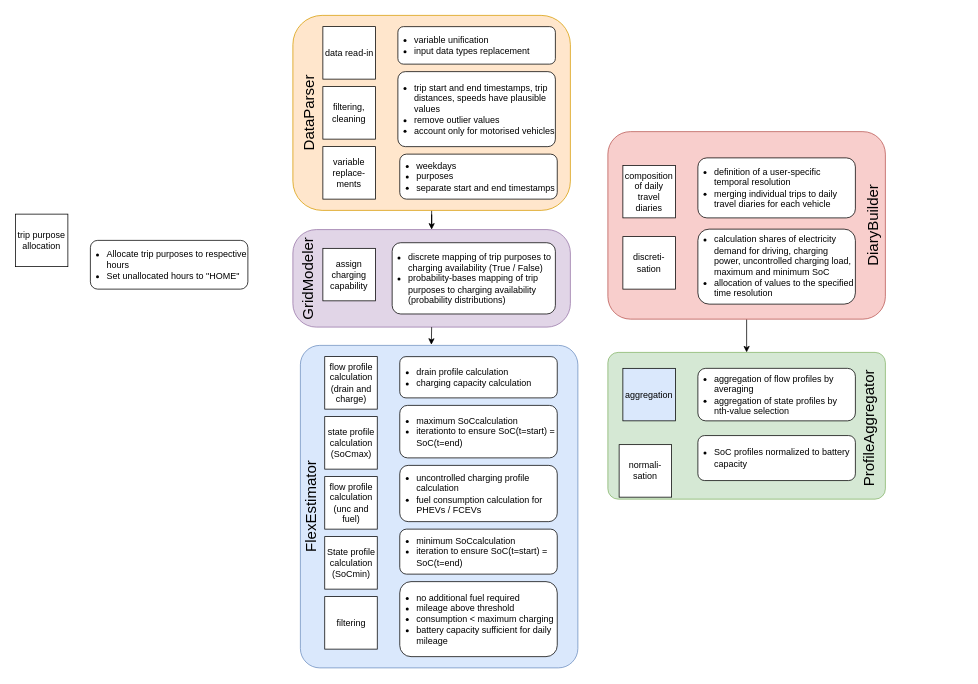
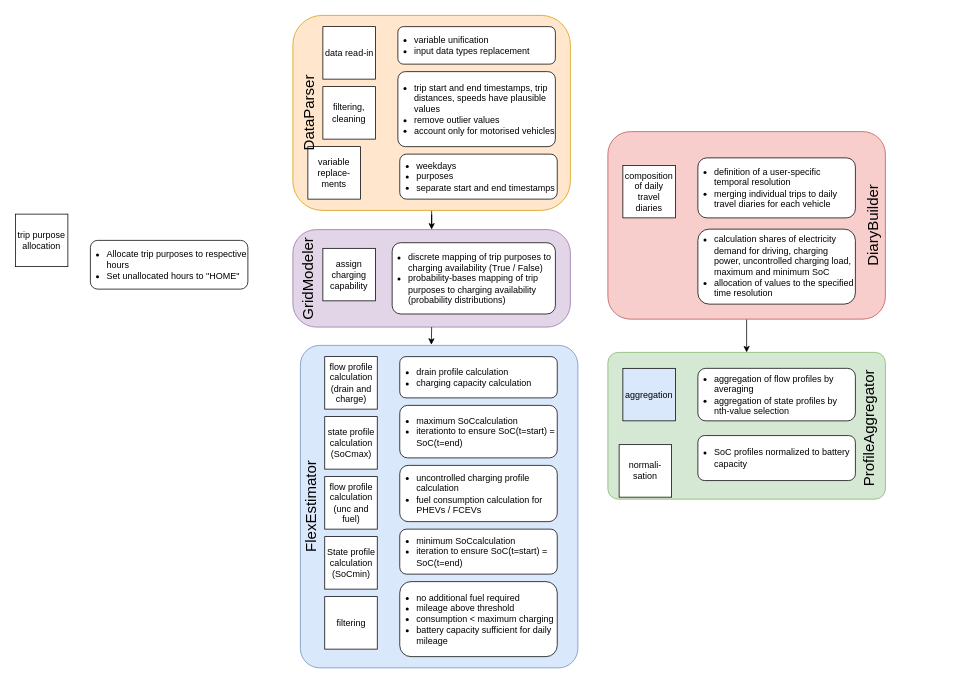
(349, 173) -> (334, 173)
(649, 263) -> none
